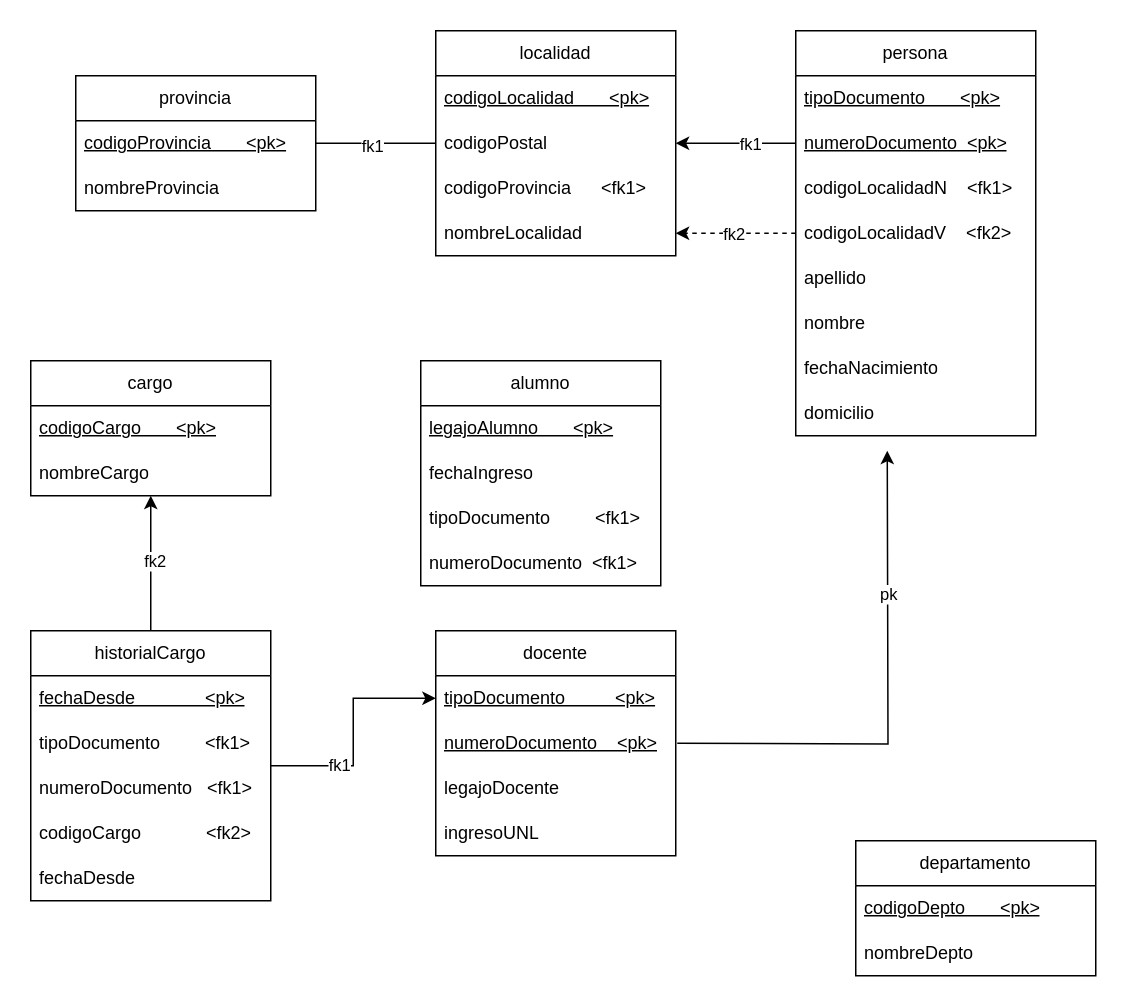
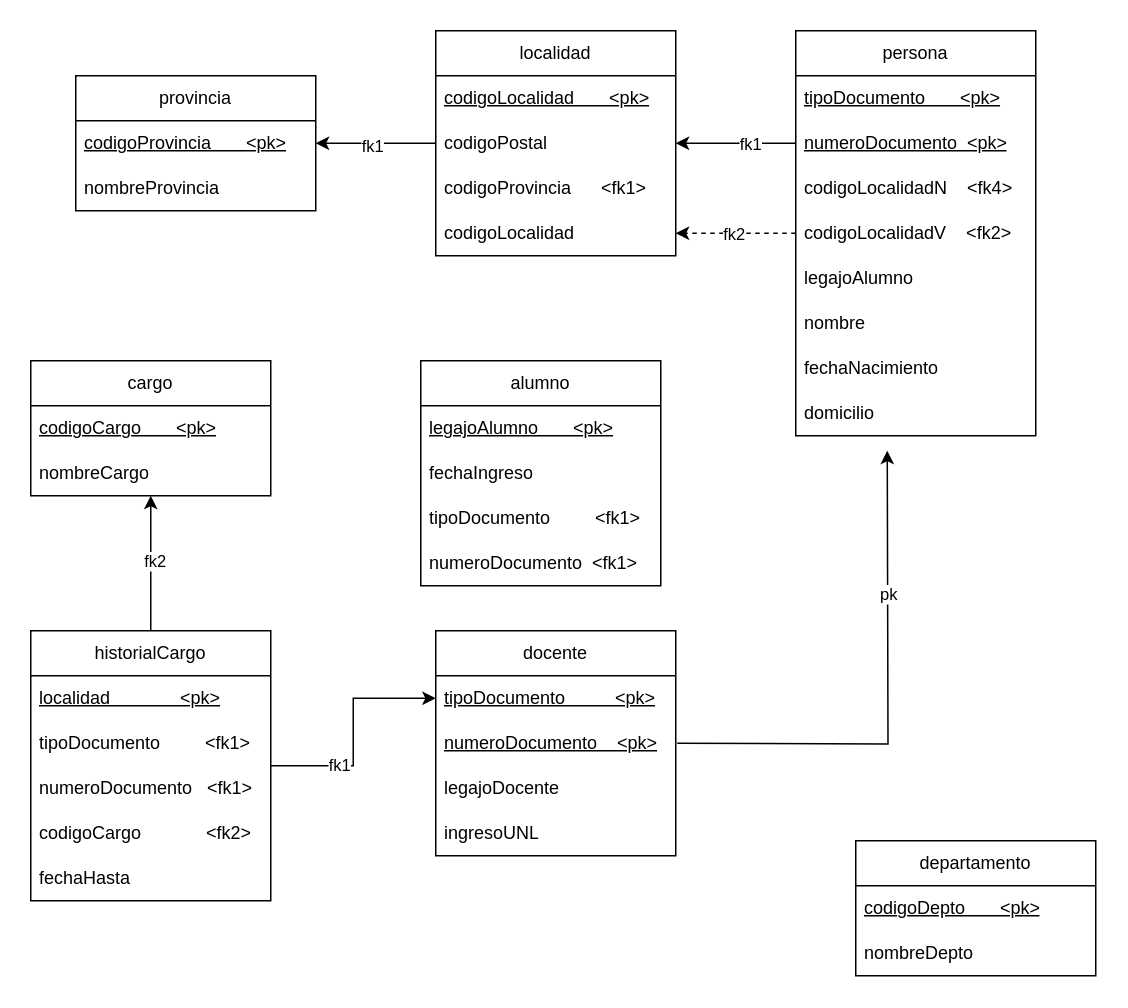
(323, 143) -> (327, 143)
(917, 188) -> (917, 188)
(516, 233) -> (513, 233)
(838, 278) -> (861, 278)
(152, 698) -> (152, 698)
(90, 878) -> (90, 878)
